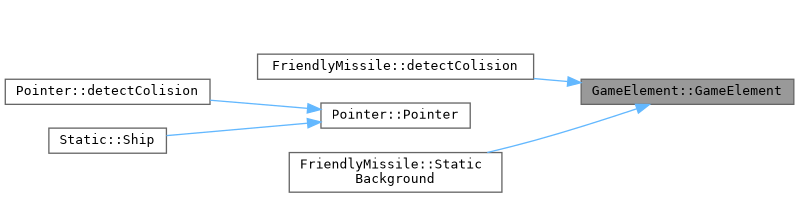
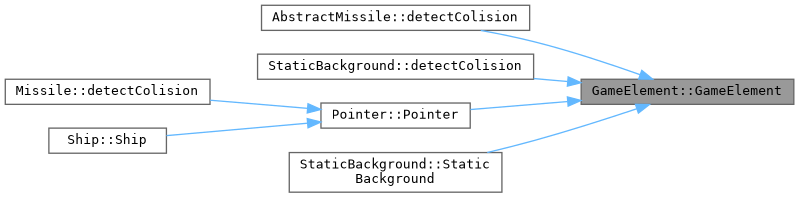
none -> (396, 18)
(396, 67) -> (396, 67)
(108, 92) -> (108, 92)
none -> (519, 106)
(108, 141) -> (108, 141)
(396, 172) -> (396, 172)
